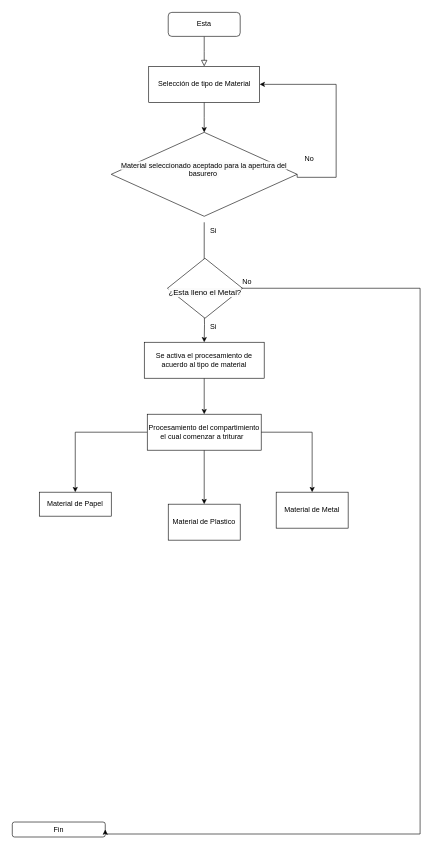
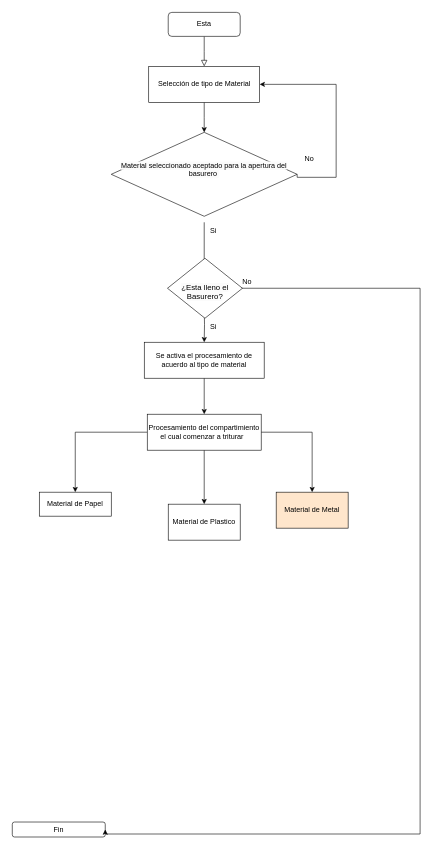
(205, 288) -> (205, 288)
(312, 510) -> (312, 510)
